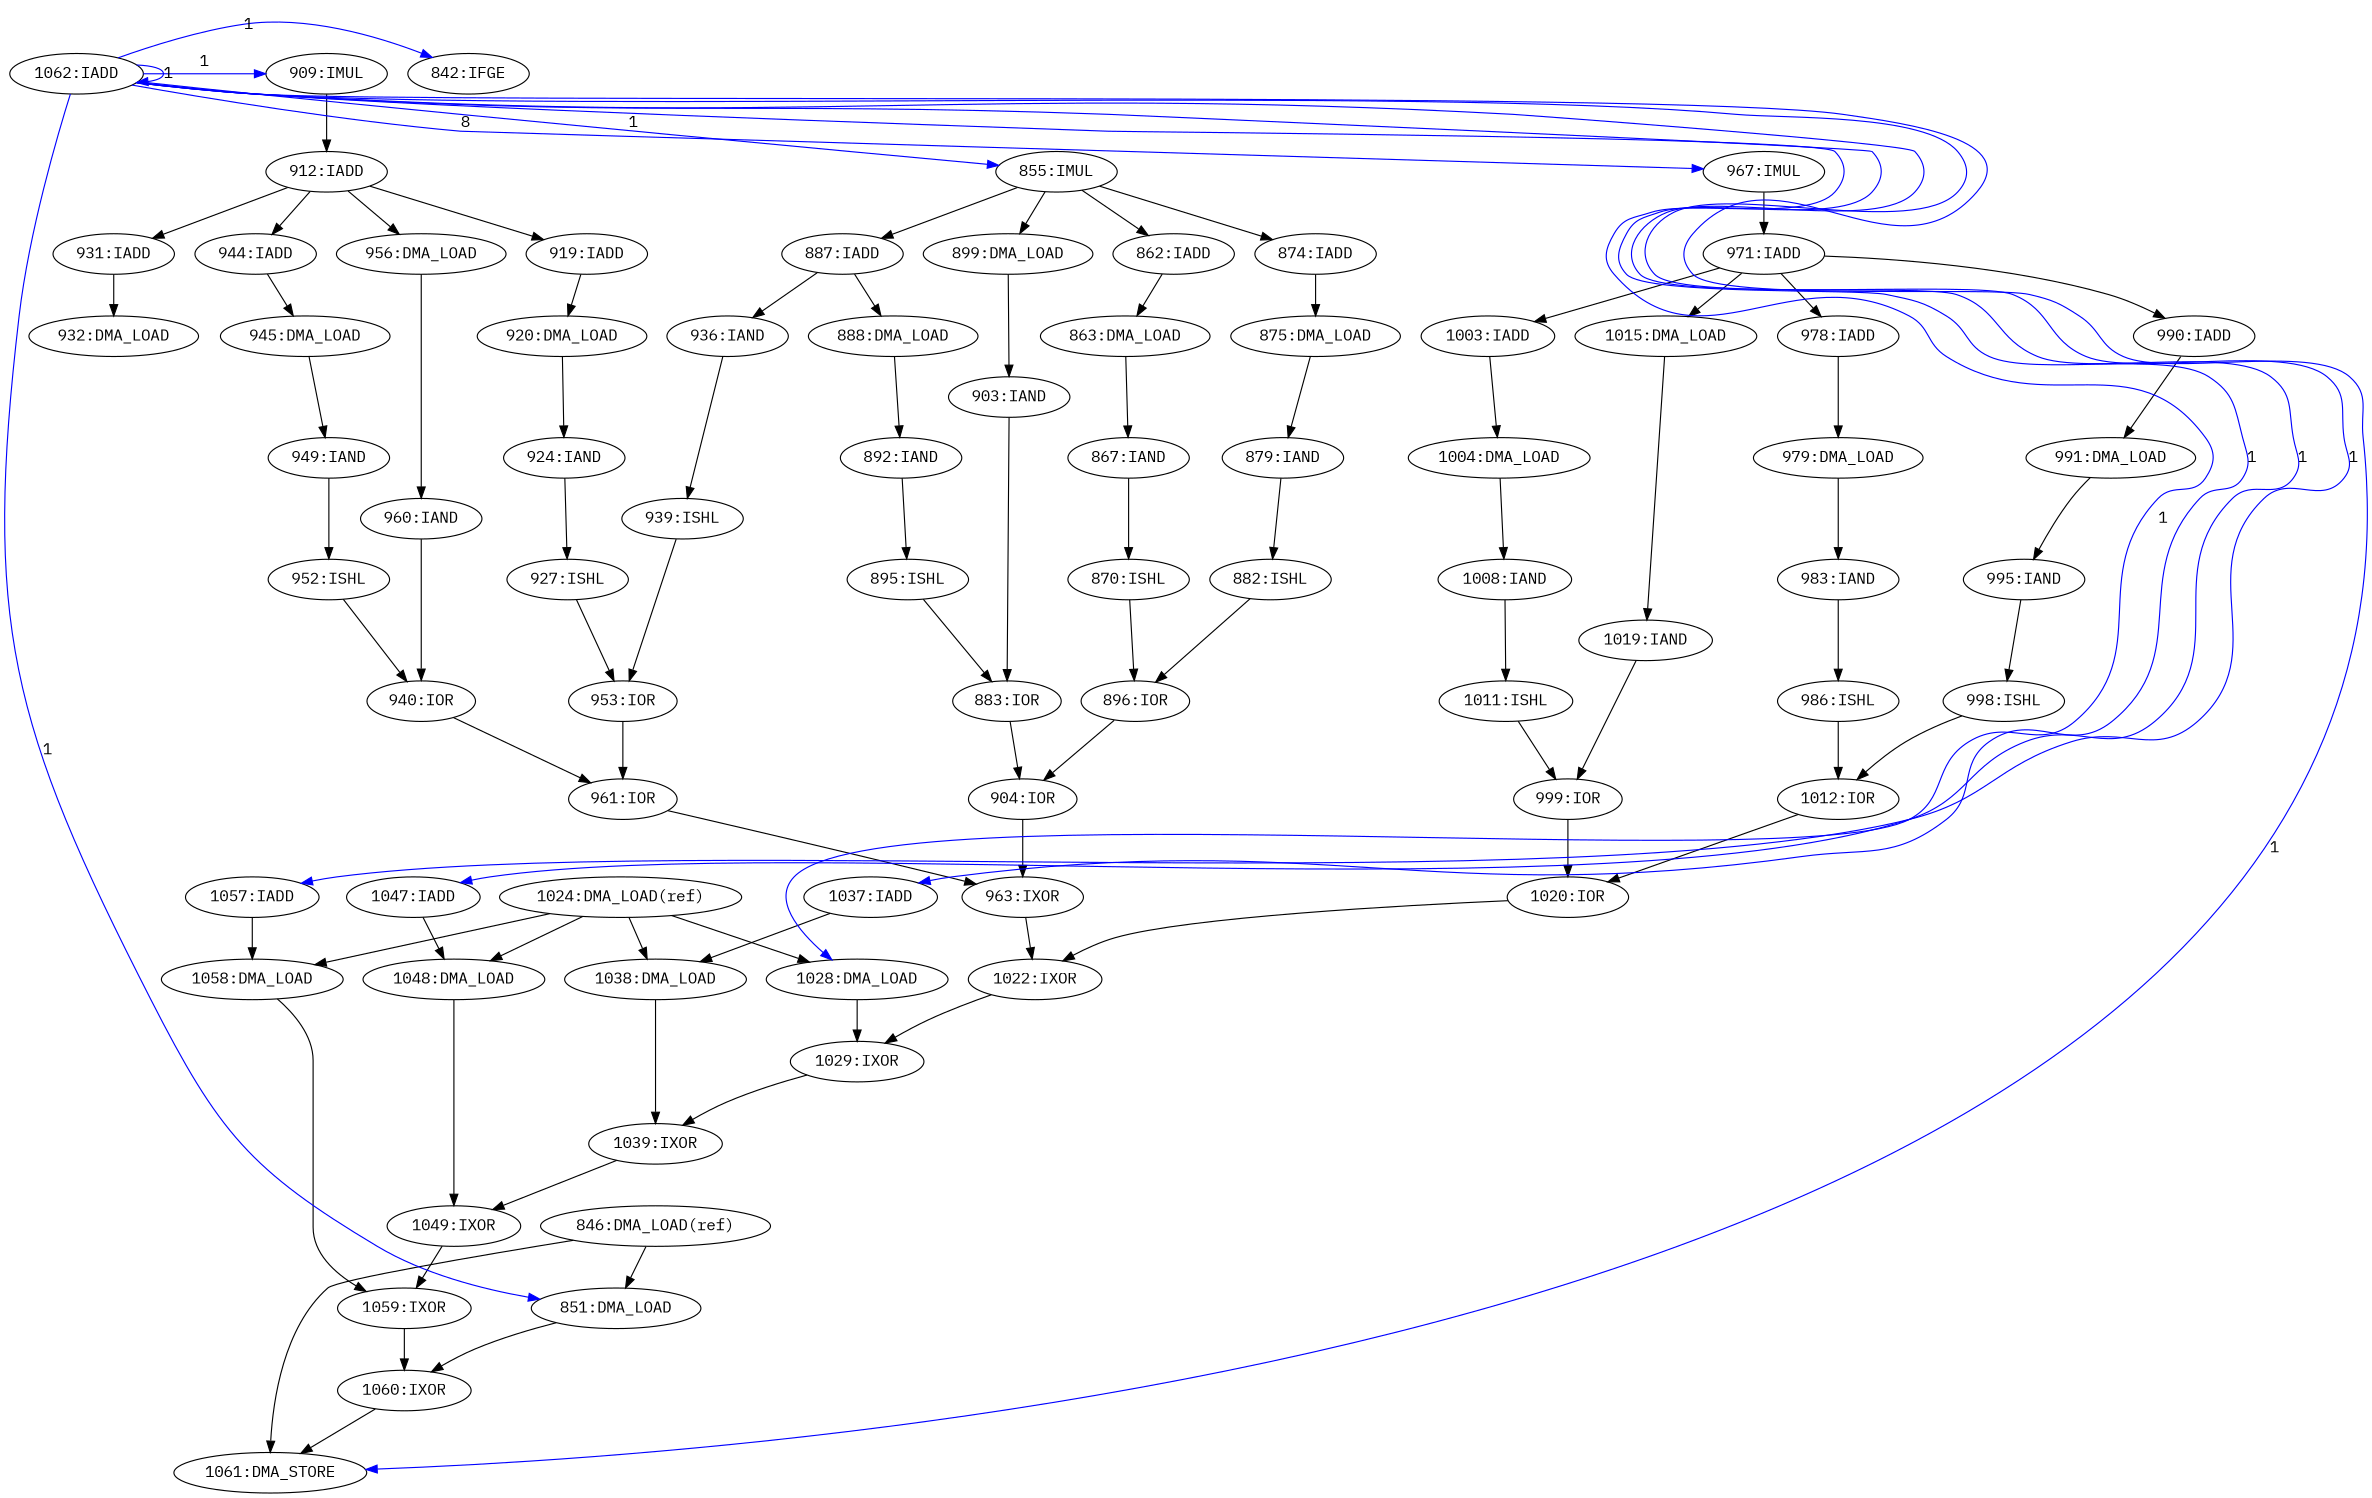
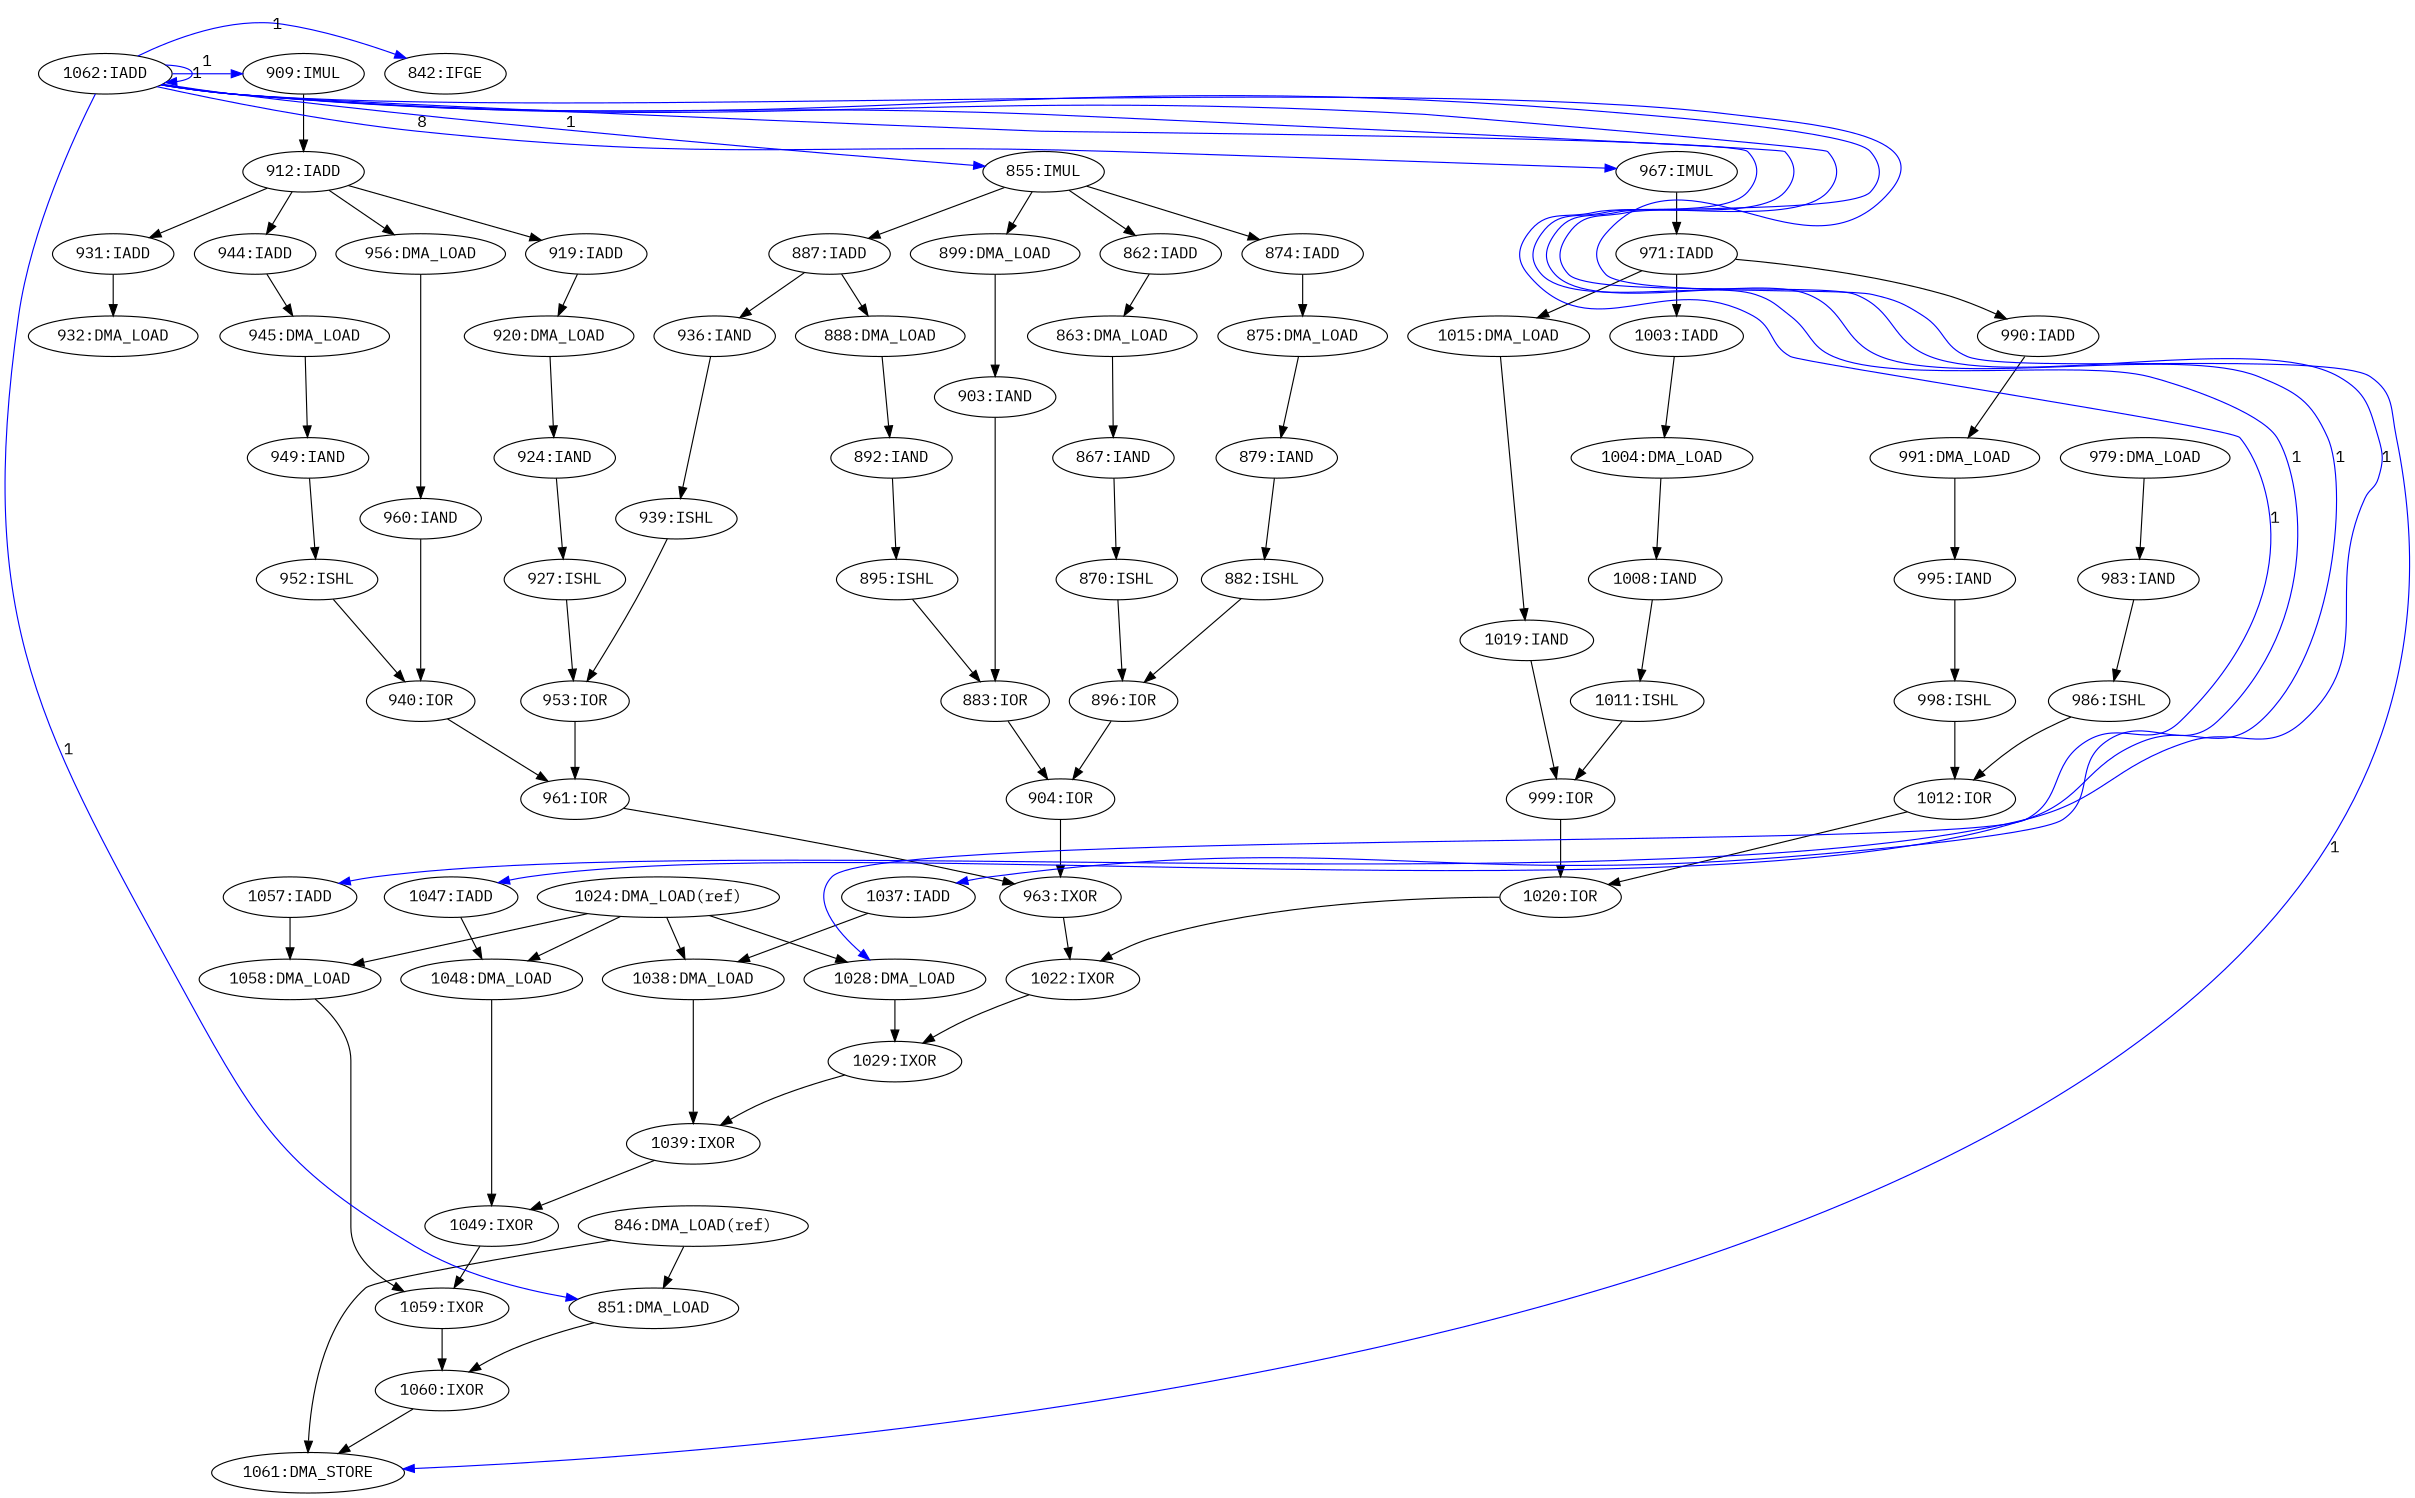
(1838, 336) -> none
